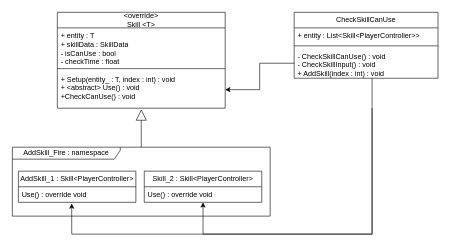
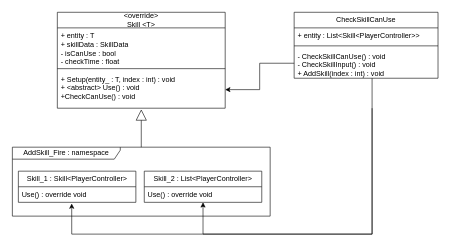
(77, 179) -> (77, 179)
(203, 179) -> (203, 179)
